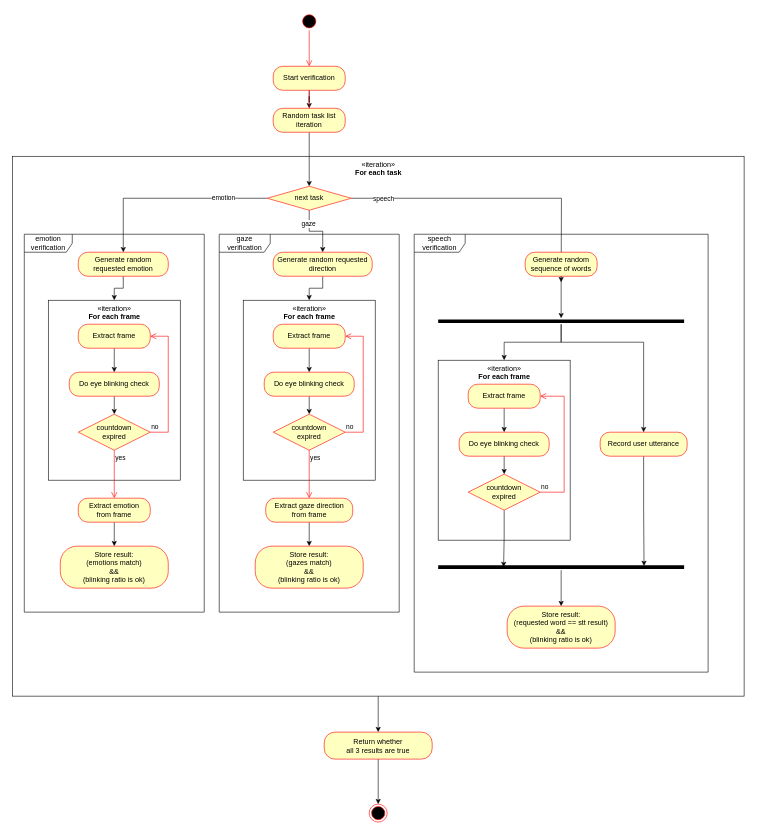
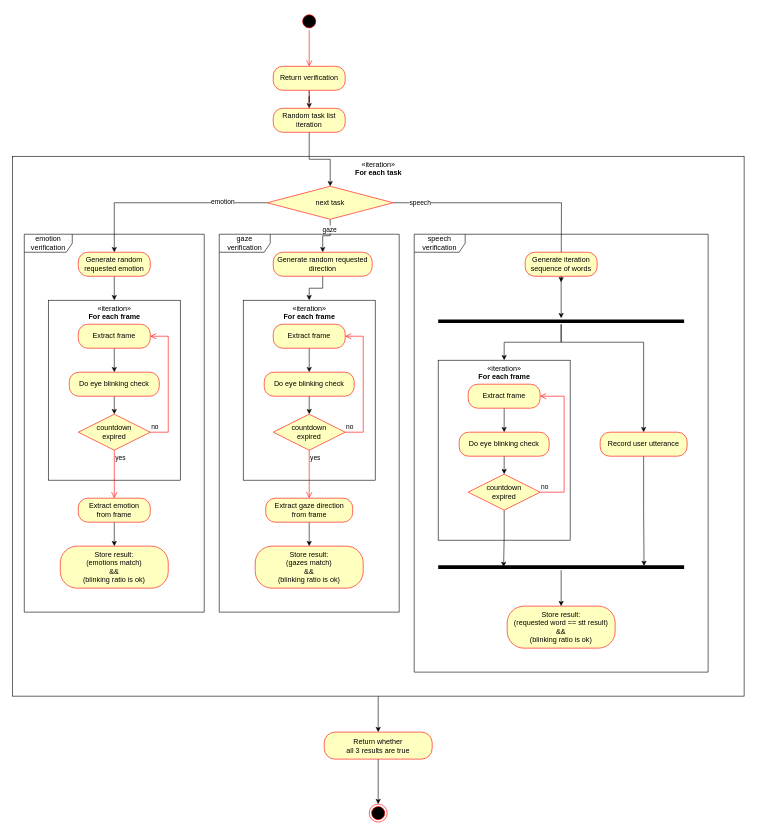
(309, 78) -> (309, 78)
(309, 198) -> (330, 203)
(123, 264) -> (114, 264)
(561, 264) -> (561, 264)
